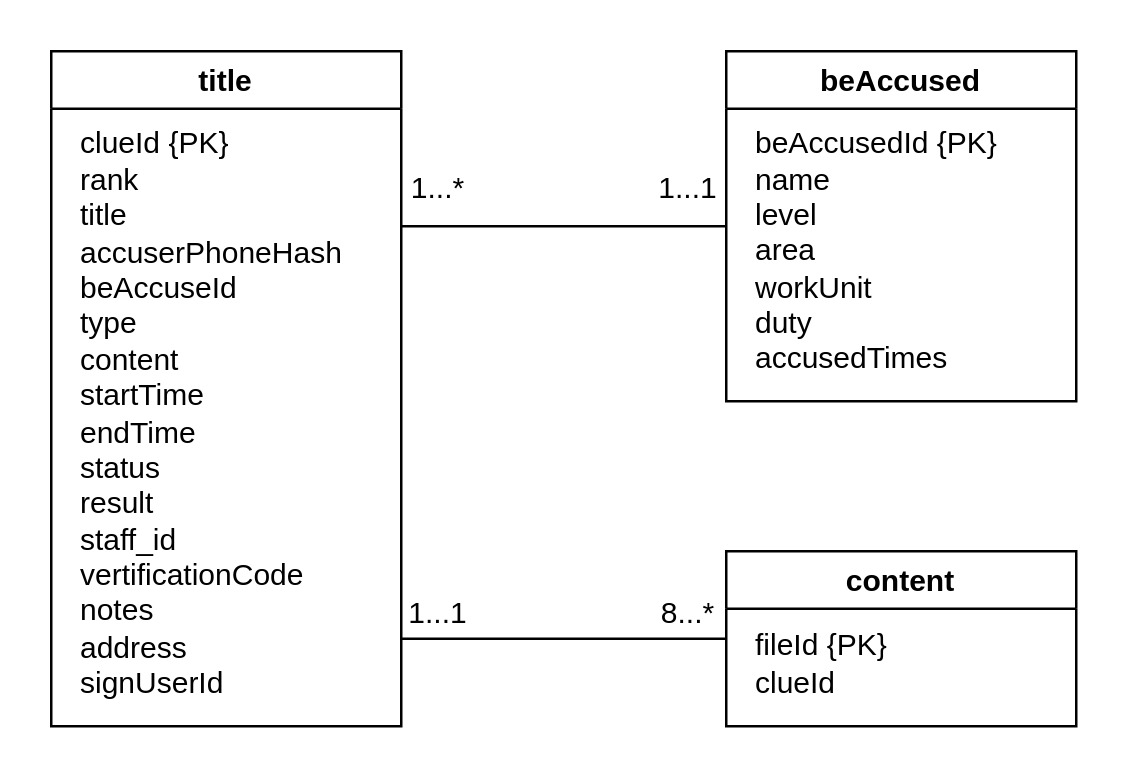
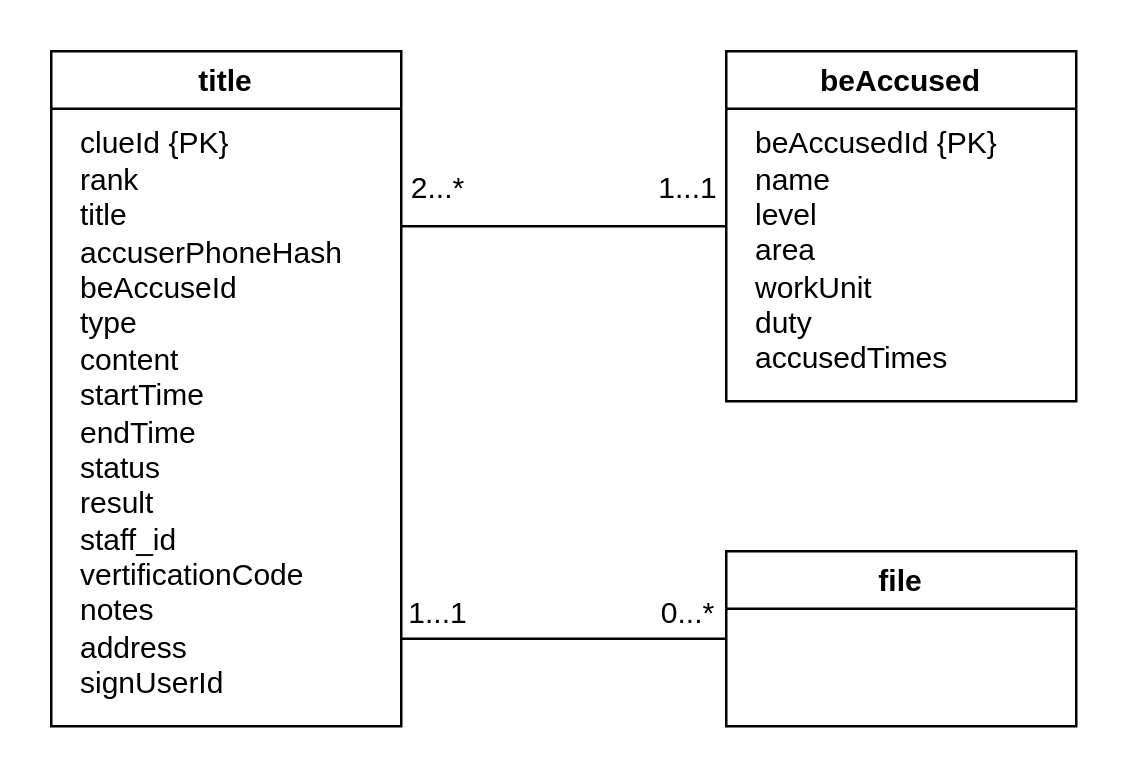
(439, 189) -> (439, 189)
(900, 581) -> (900, 581)
(689, 614) -> (689, 614)
(839, 664) -> none
